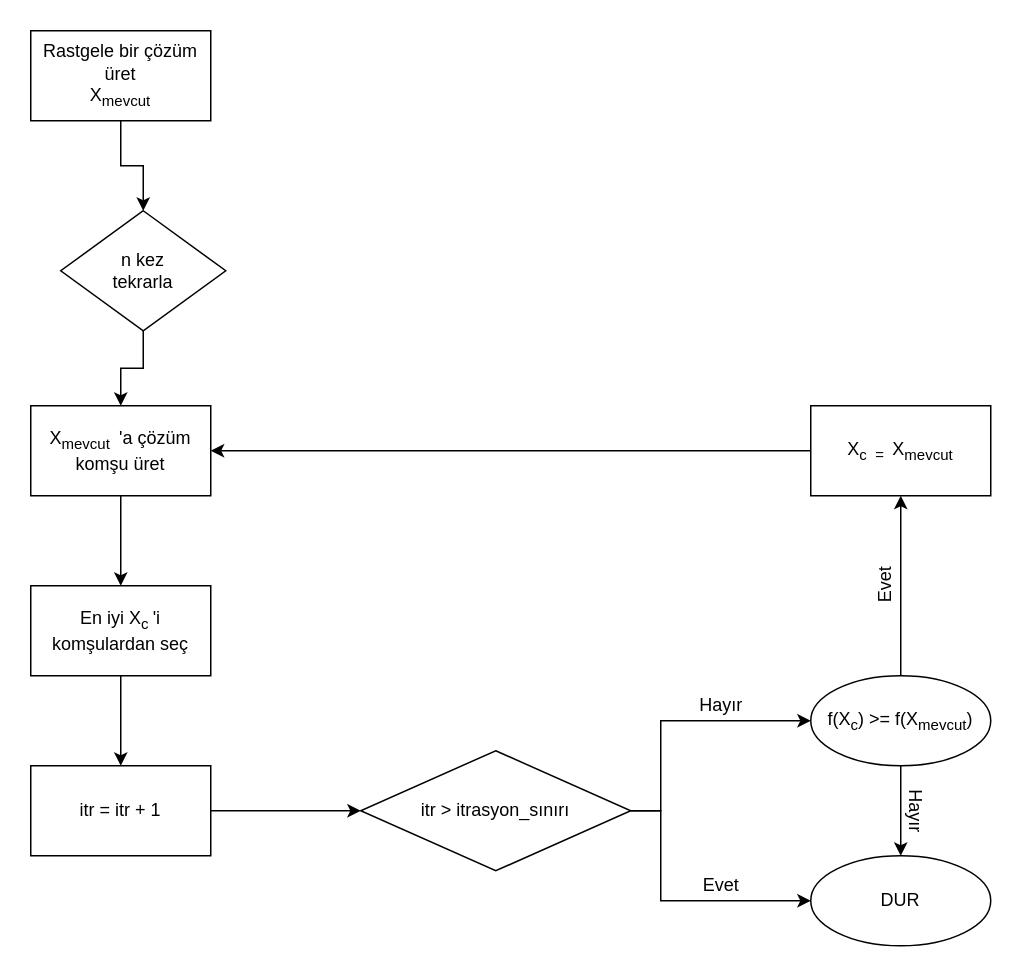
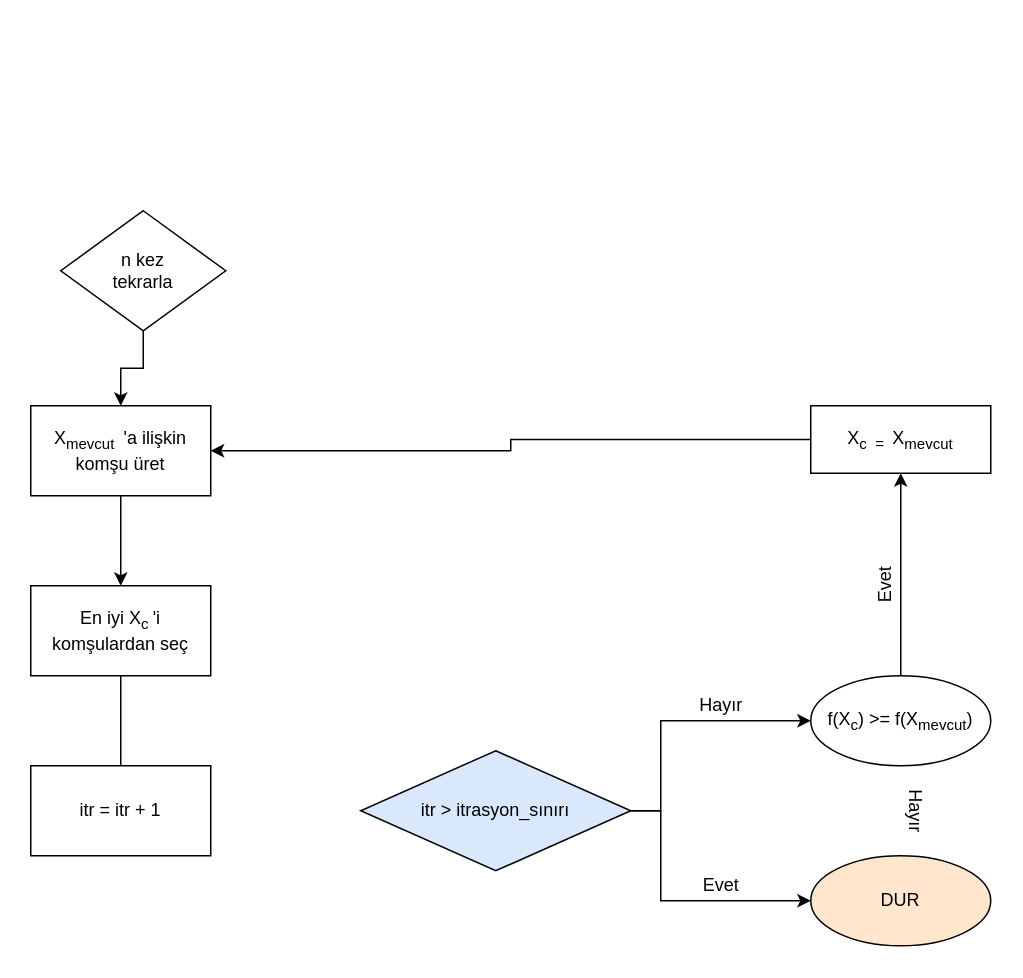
(121, 76) -> none
(127, 166) -> none
(121, 451) -> (121, 451)
(901, 451) -> (901, 440)
(121, 754) -> (121, 758)
(901, 806) -> none
(281, 811) -> none
(496, 811) -> (496, 811)
(901, 901) -> (901, 901)
